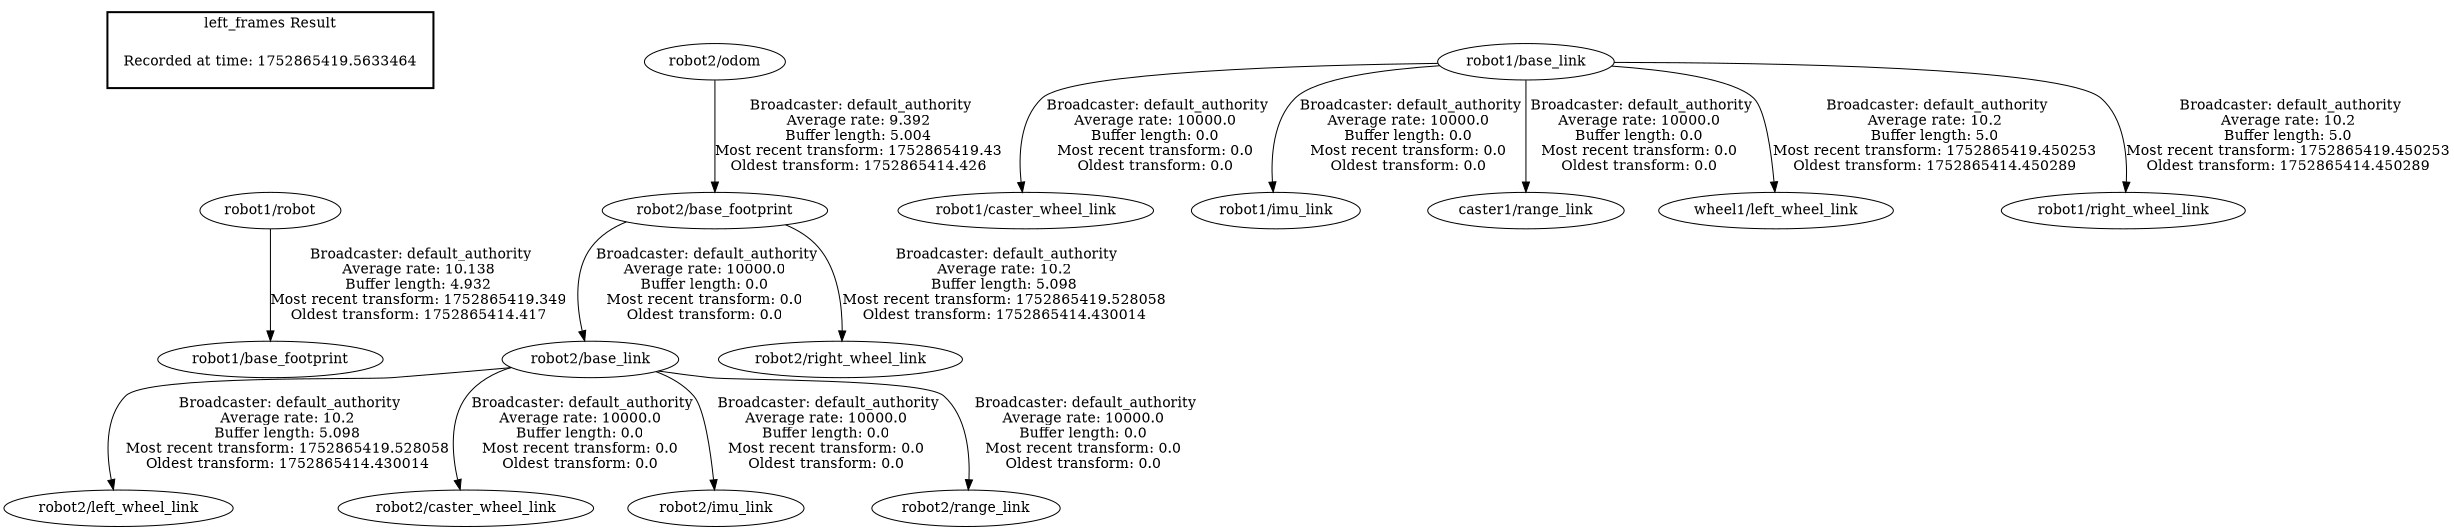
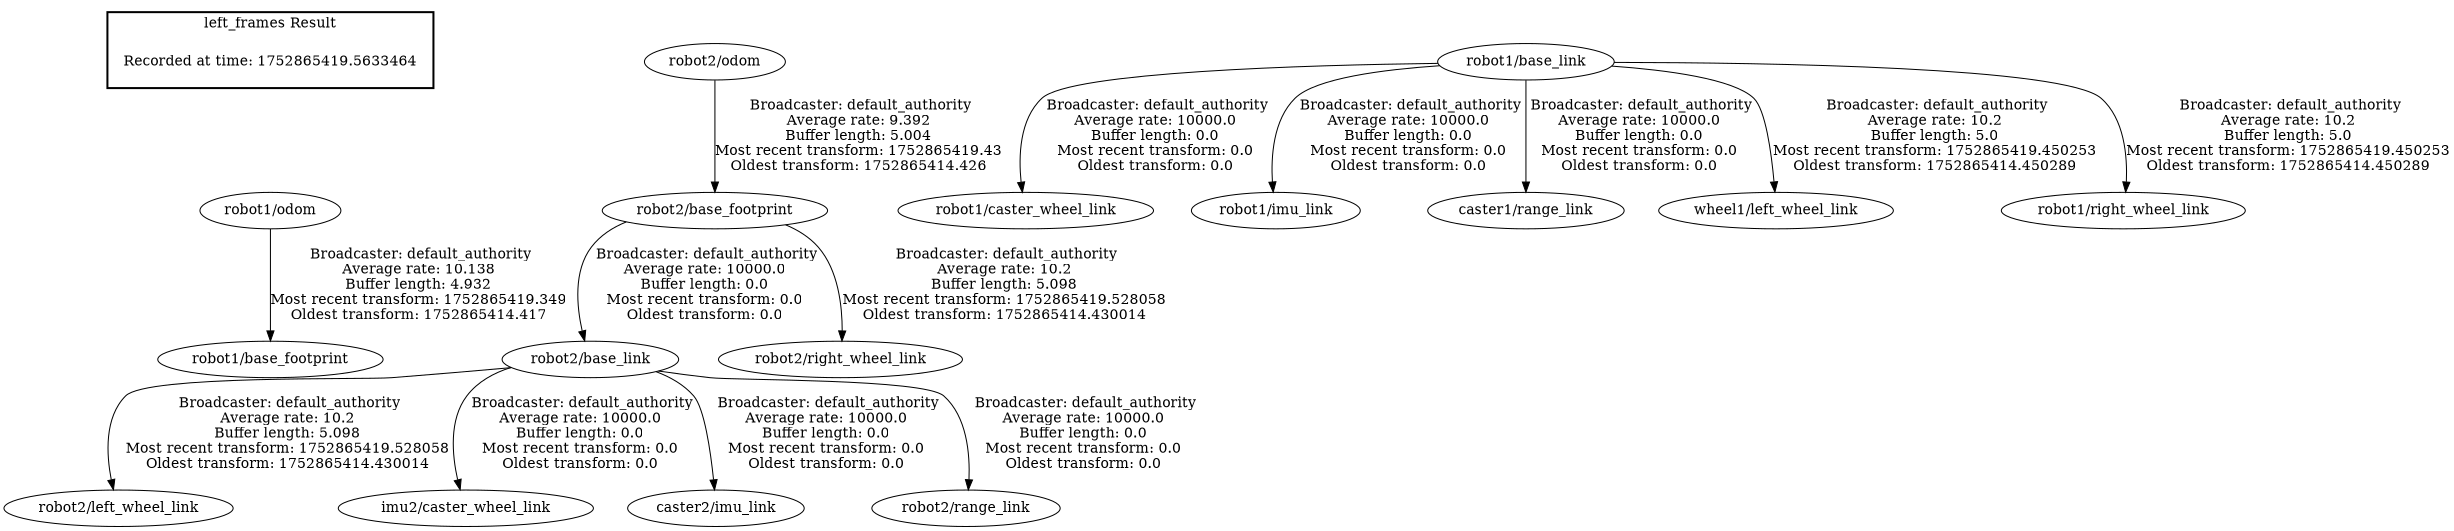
(270, 211) -> (270, 211)
(466, 508) -> (466, 508)
(716, 508) -> (716, 508)
